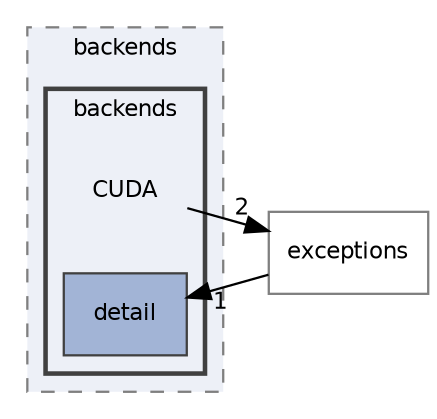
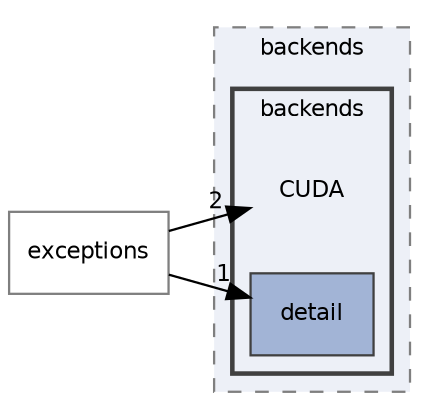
(217, 216) -> (198, 223)
